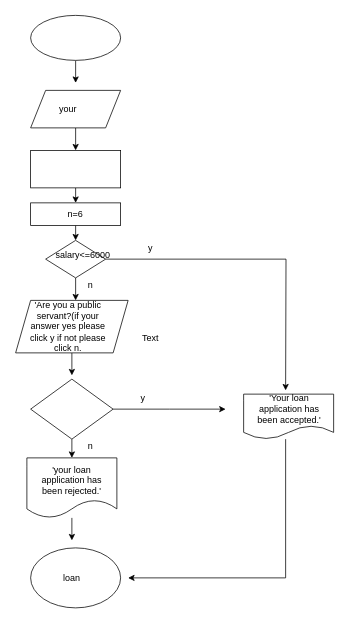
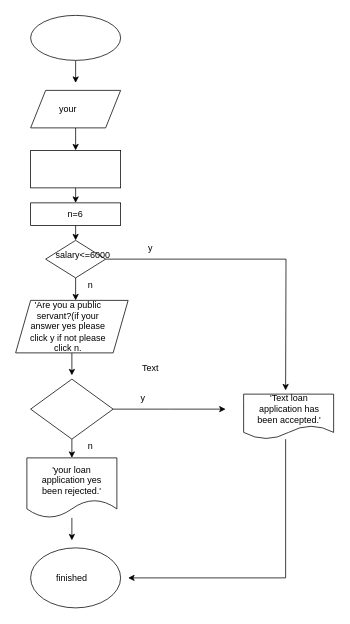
(150, 338) -> (150, 368)
(289, 409) -> (289, 409)
(72, 480) -> (72, 480)
(72, 578) -> (72, 578)
